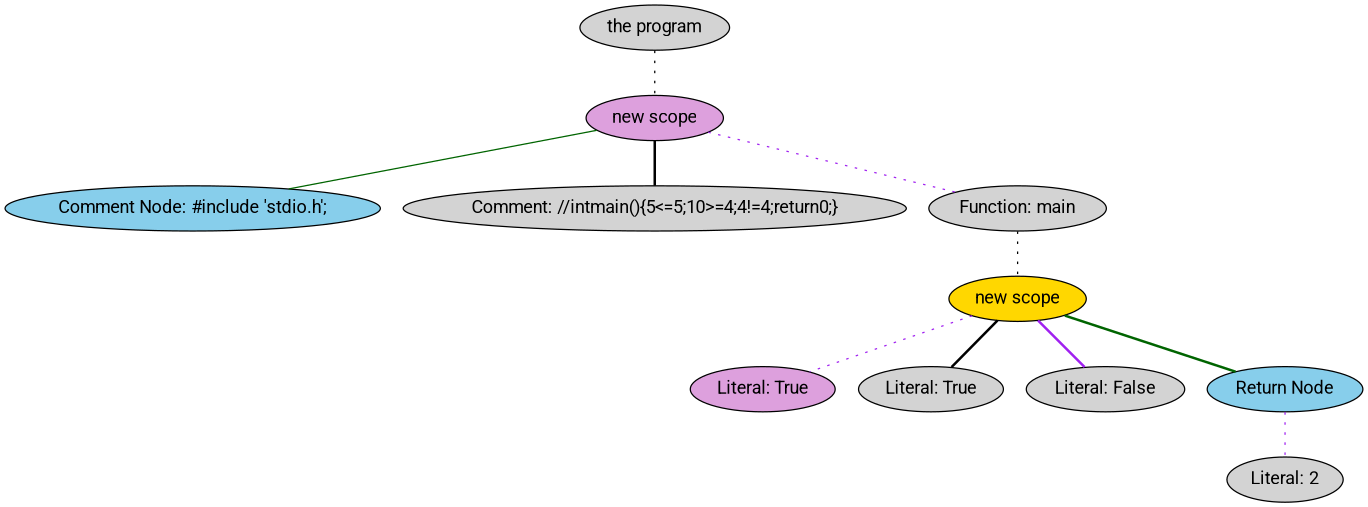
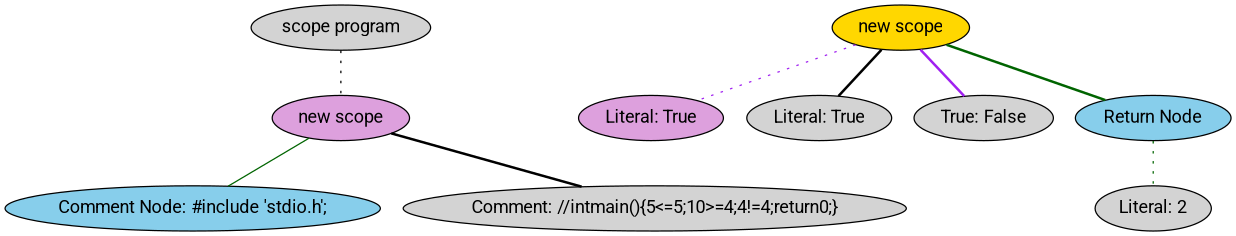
(655, 28) -> (341, 28)
(1018, 208) -> none
(1106, 389) -> (984, 118)
(1285, 435) -> (1153, 163)
